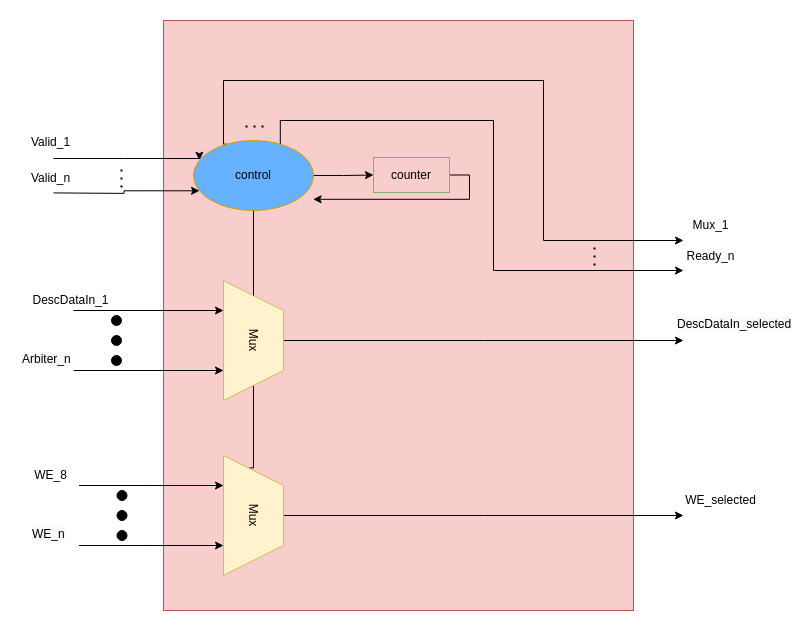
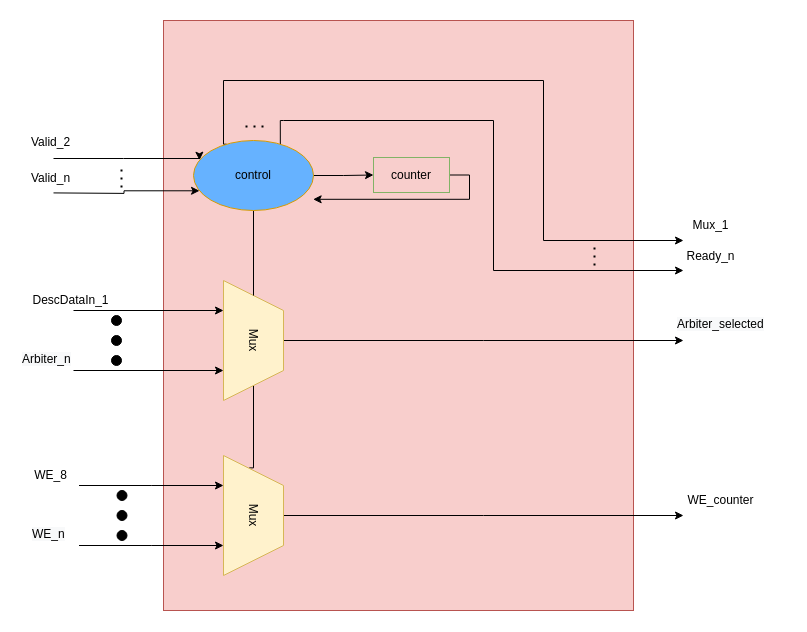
(51, 143) -> (51, 143)
(732, 332) -> (728, 325)
(721, 501) -> (721, 501)
